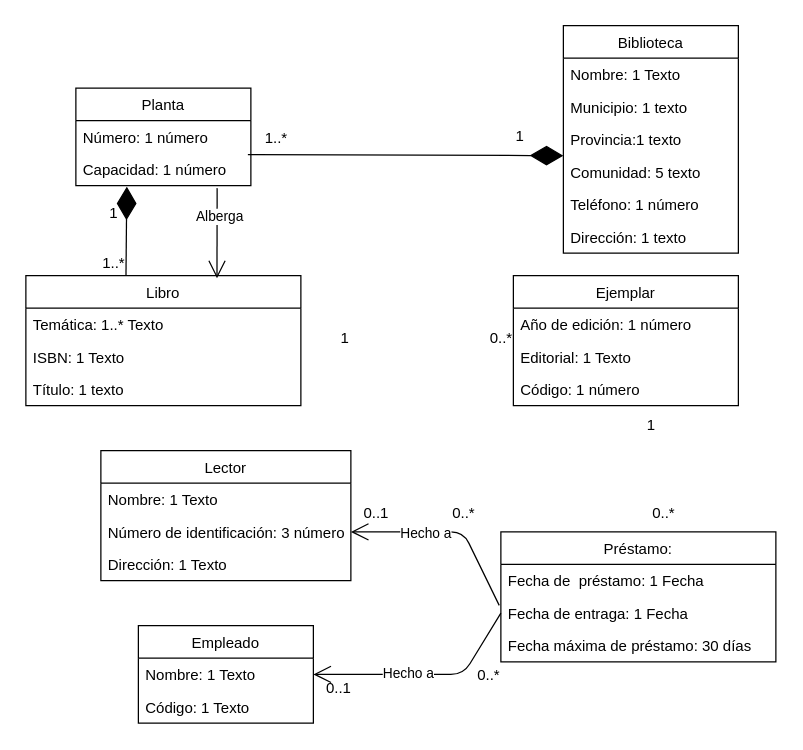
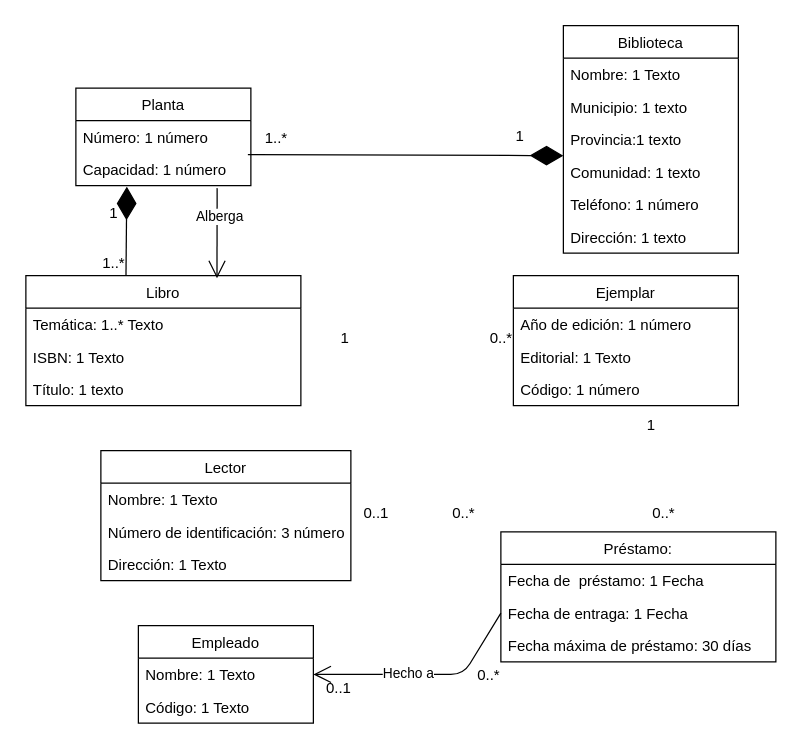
(638, 173) -> (638, 173)
(447, 532) -> none
